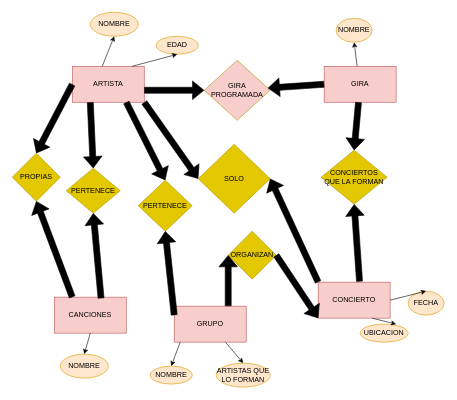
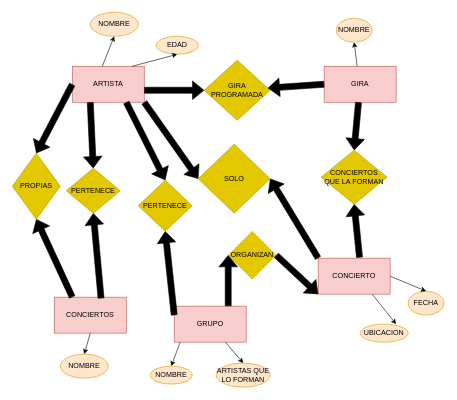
(237, 90) -> (237, 90)
(36, 177) -> (36, 186)
(252, 255) -> (252, 255)
(354, 300) -> (354, 276)
(90, 315) -> (90, 315)
